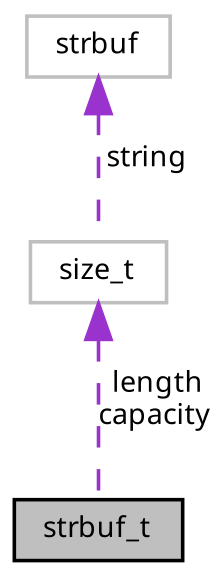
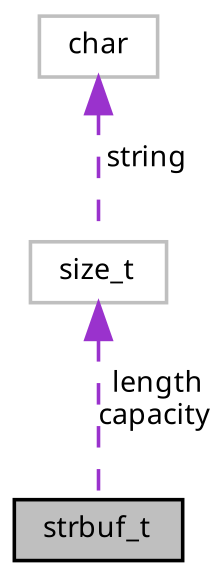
(99, 47) -> (99, 47)
